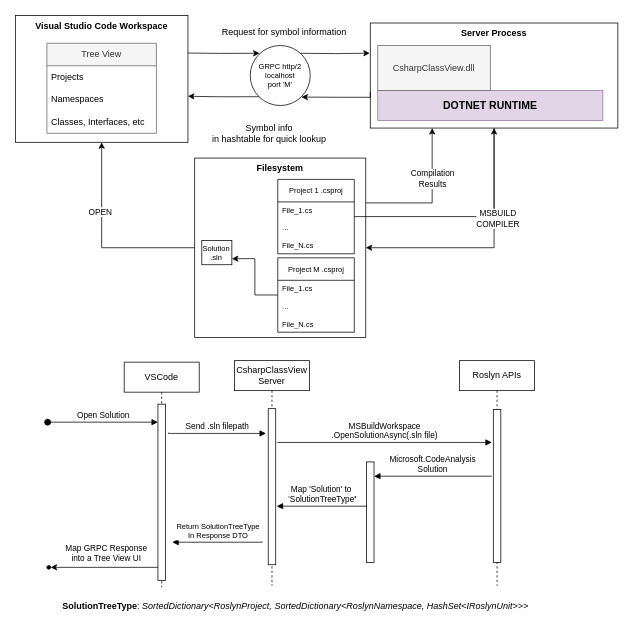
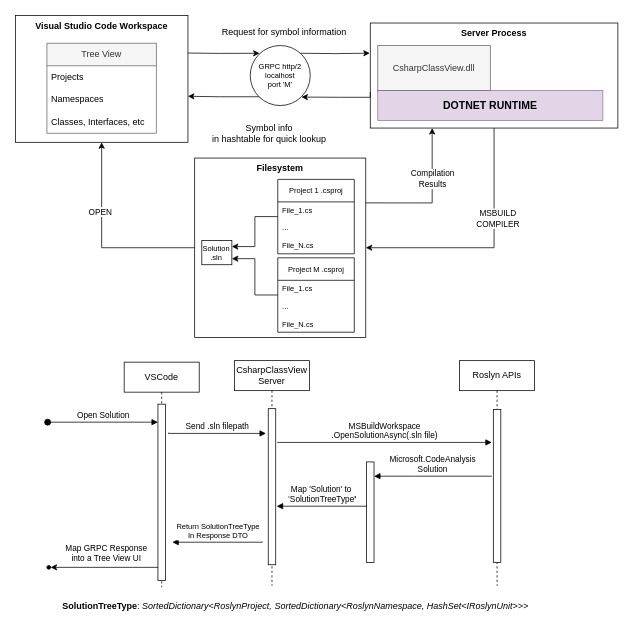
(416, 216) -> (264, 216)
